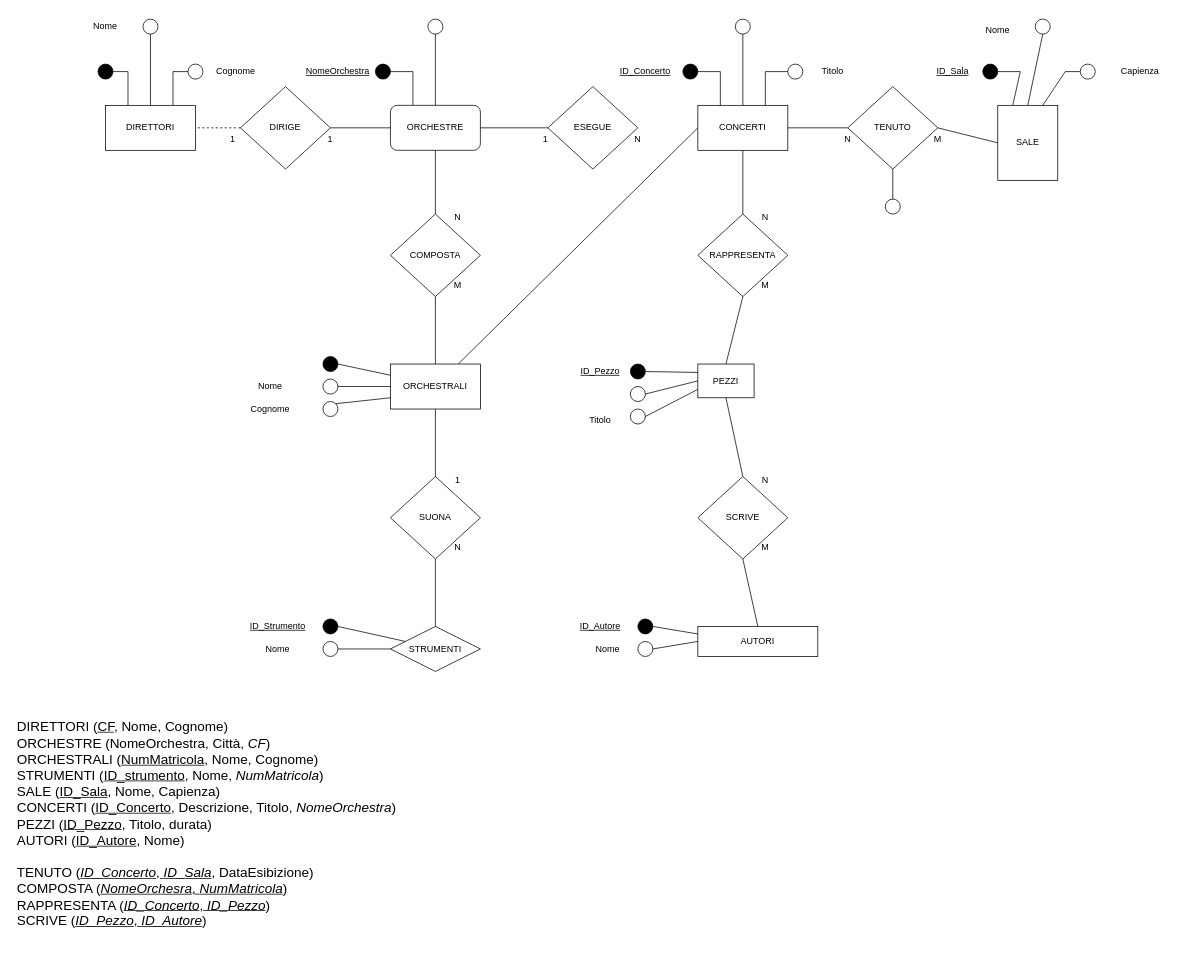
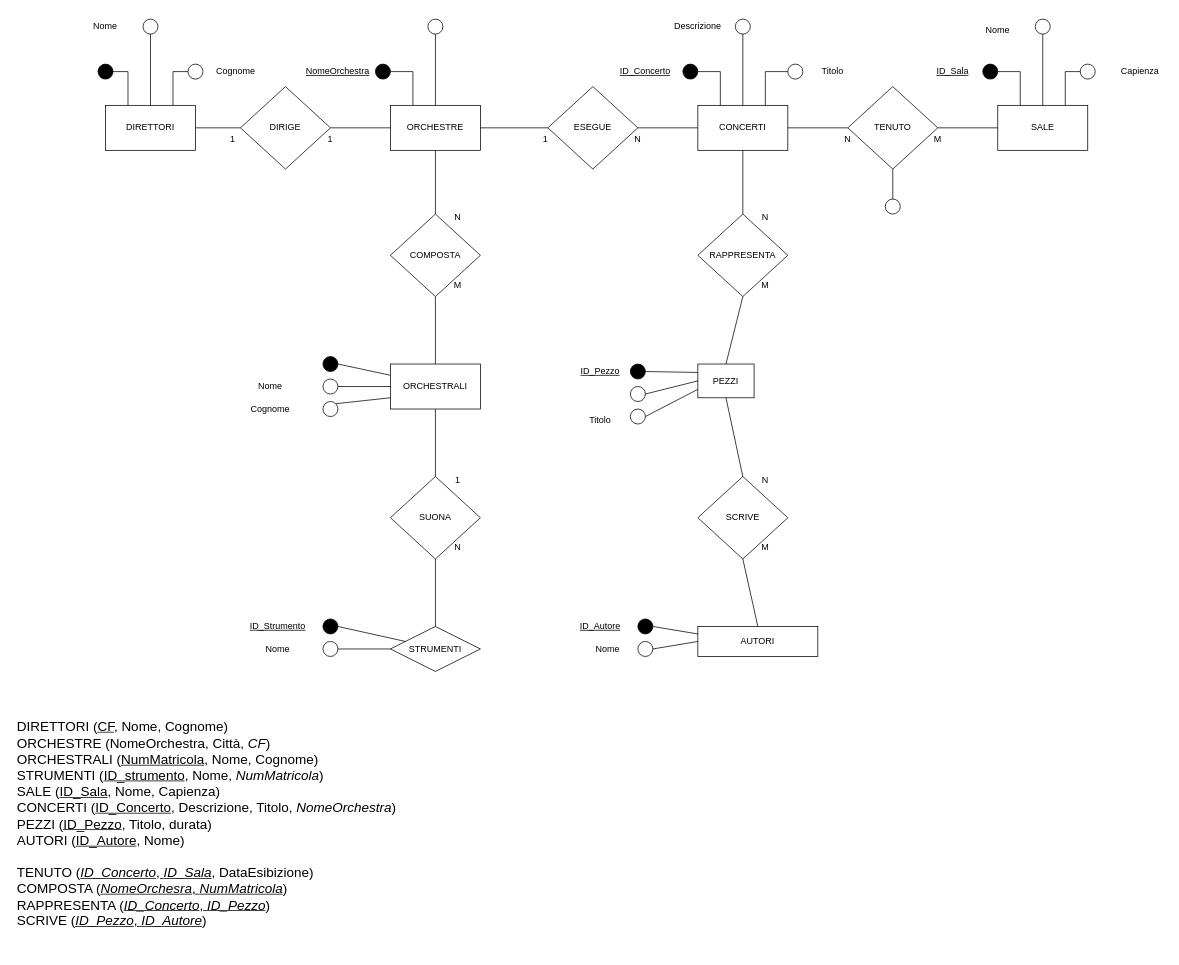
none -> (698, 27)
(217, 128) -> (217, 128)
(435, 128) -> (435, 128)
(1028, 143) -> (1043, 128)
(578, 246) -> (668, 128)
